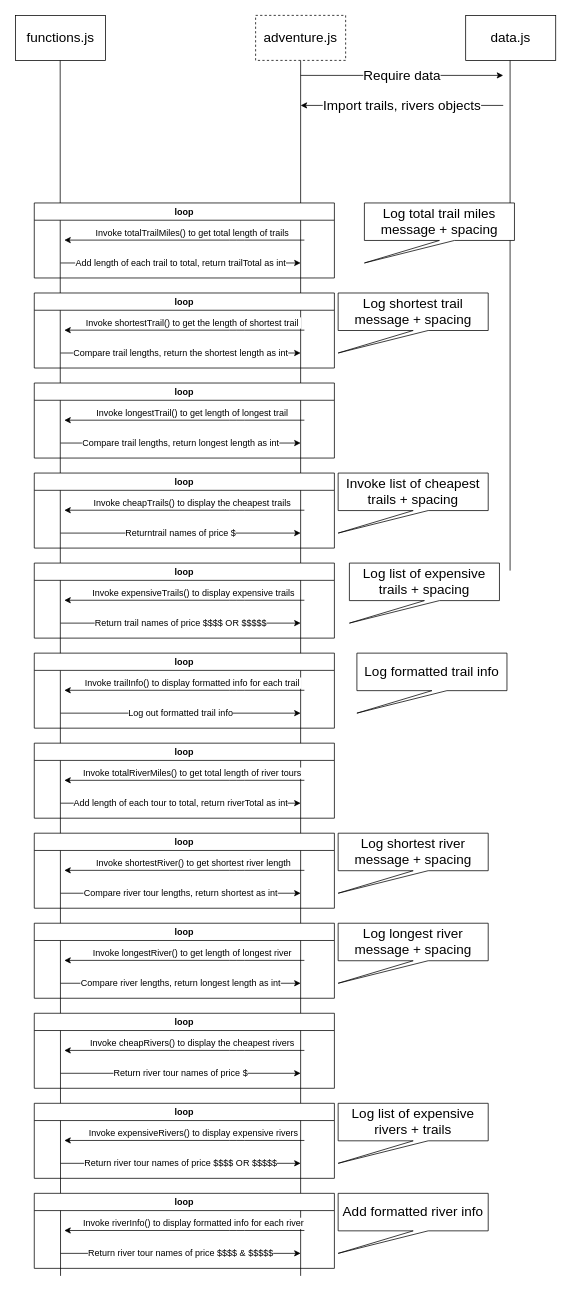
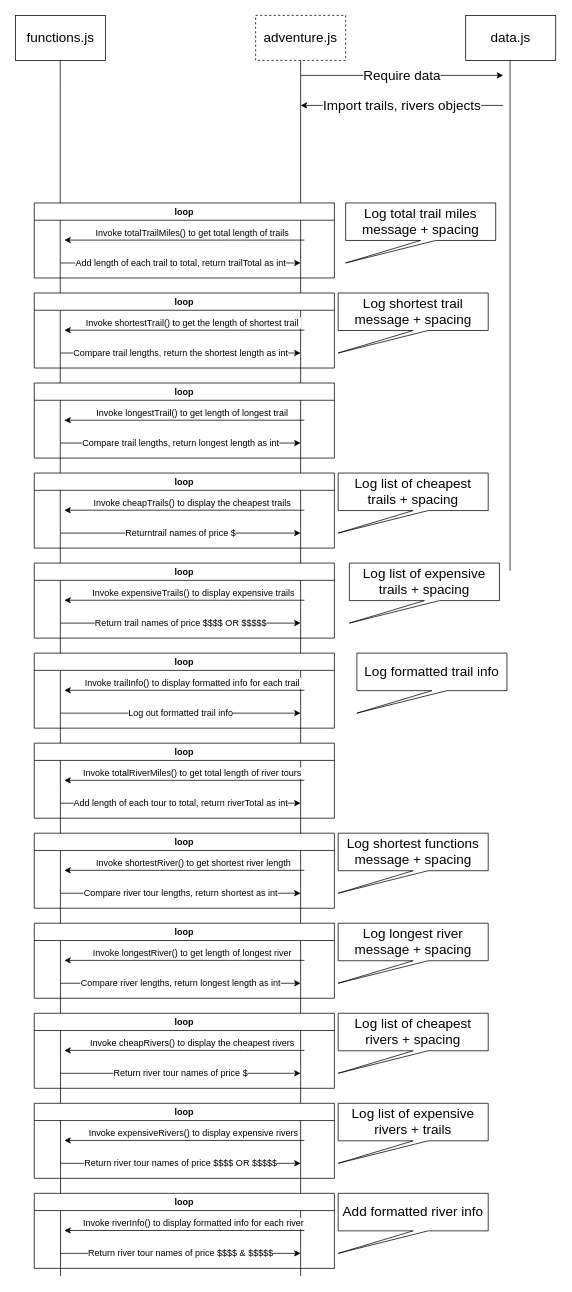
(439, 233) -> (420, 233)
(413, 492) -> (413, 492)
(413, 852) -> (413, 852)
none -> (413, 1043)
